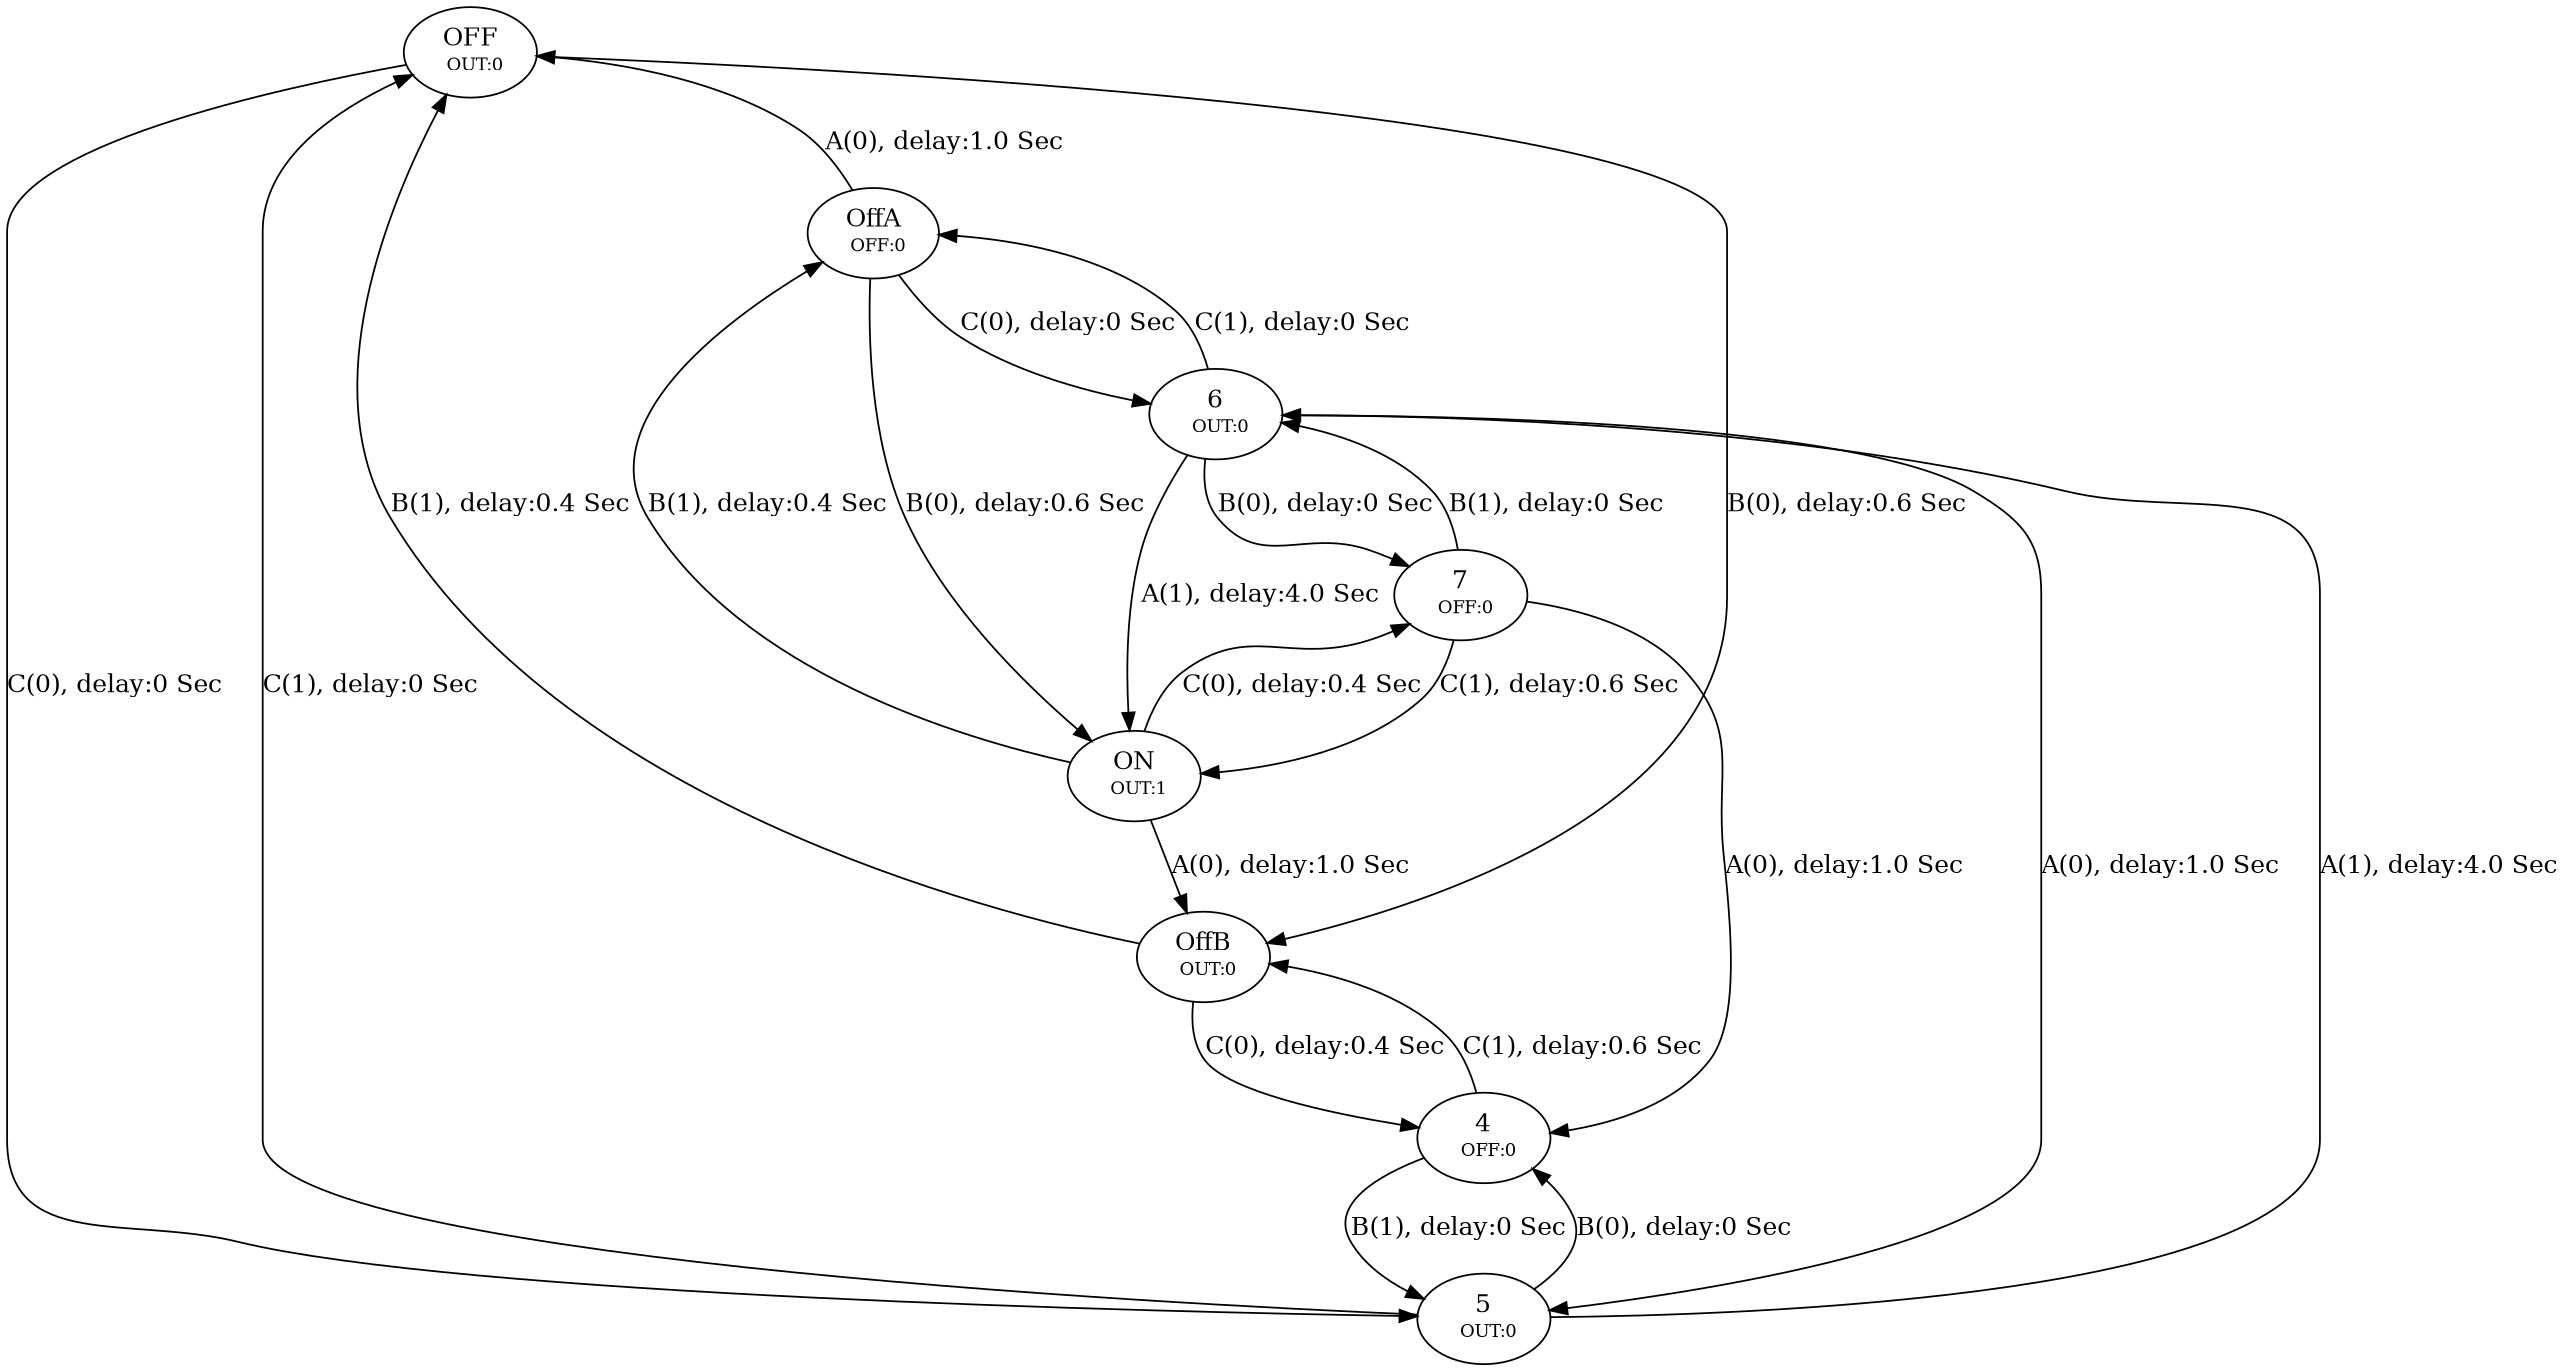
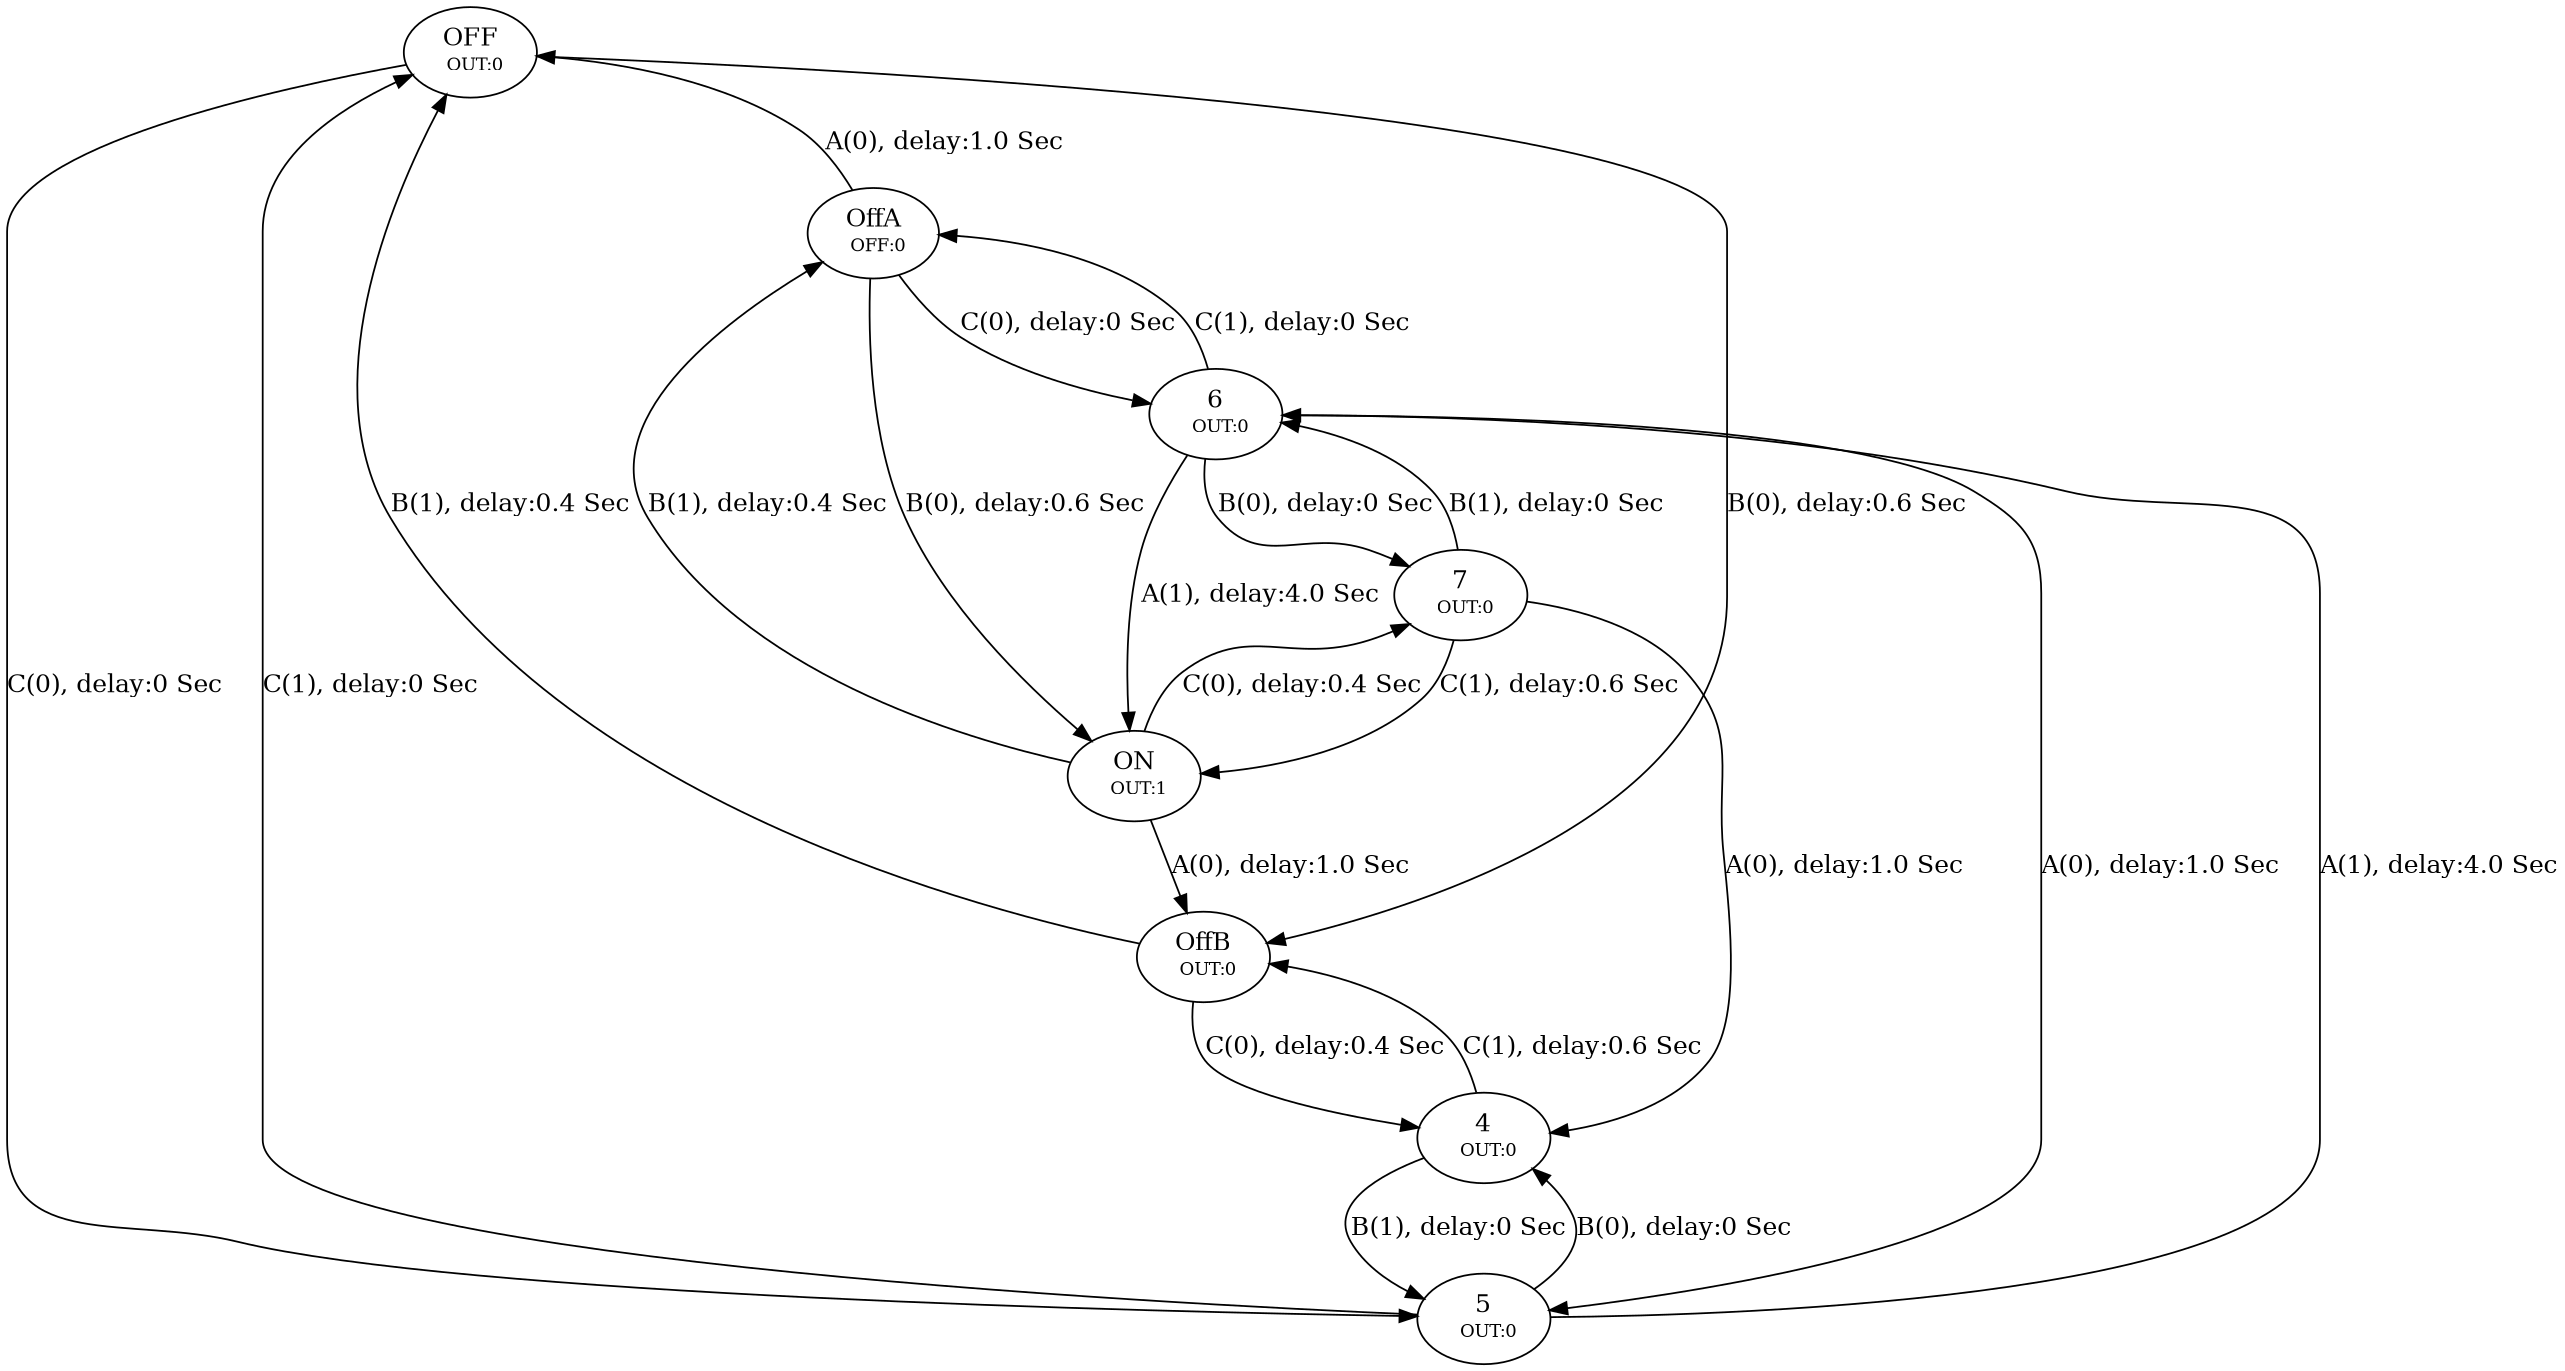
(1465, 608) -> (1465, 608)
(1488, 1151) -> (1488, 1151)
